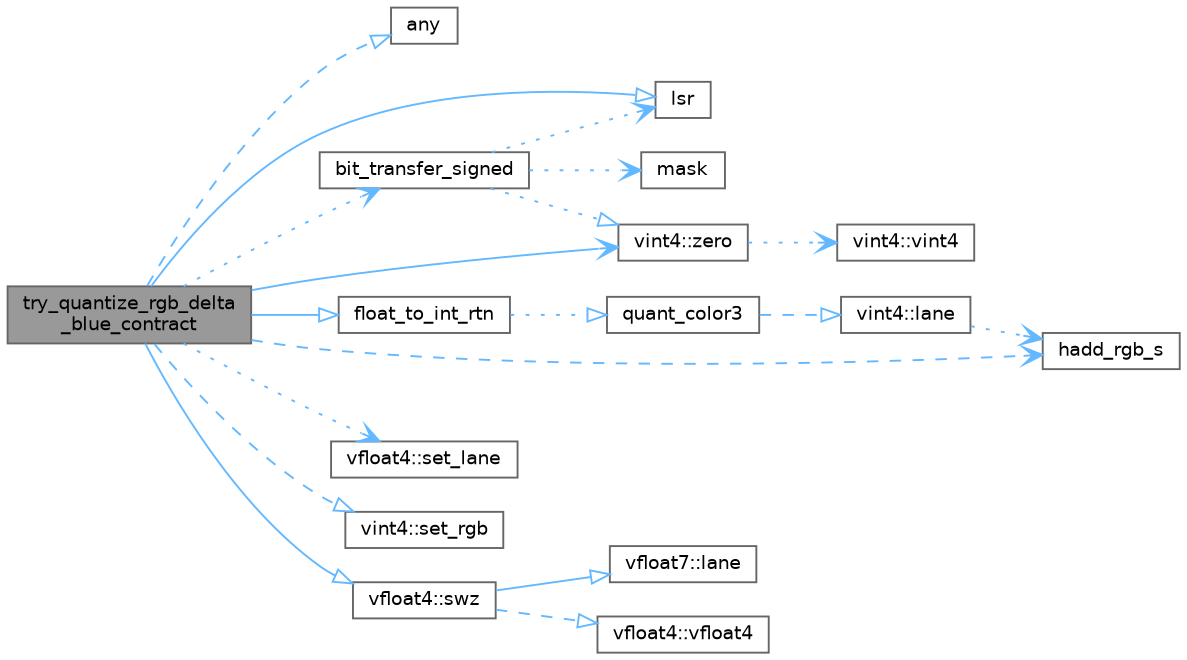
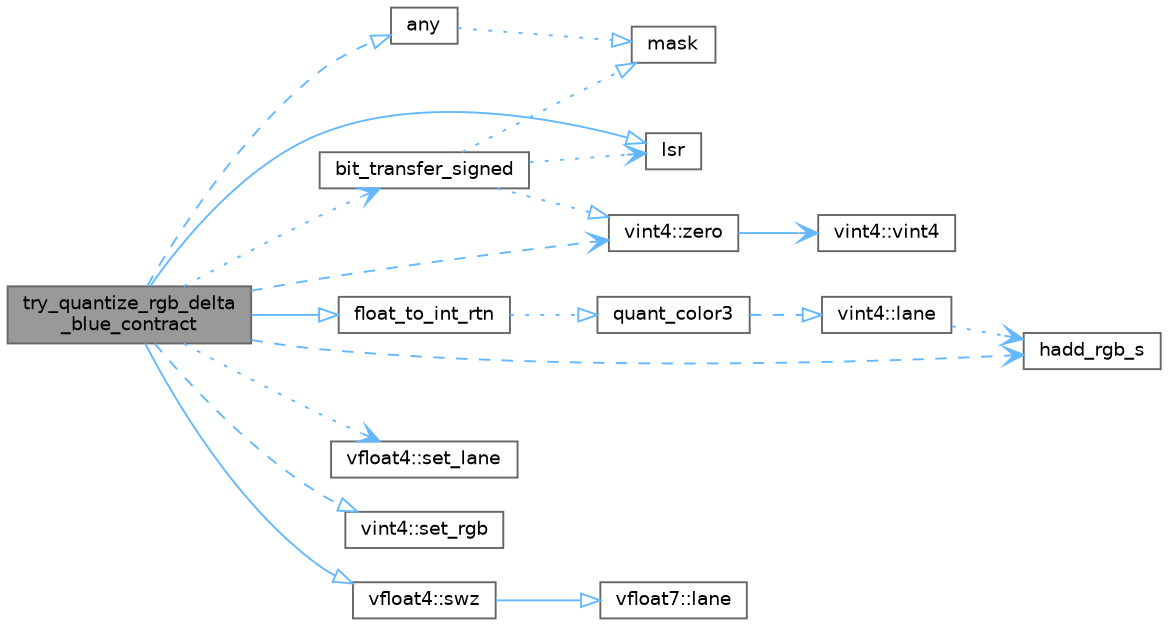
none -> (535, 34)
(575, 170) -> (548, 108)
(783, 243) -> (768, 233)
(425, 265) -> (420, 264)
(683, 635) -> none
